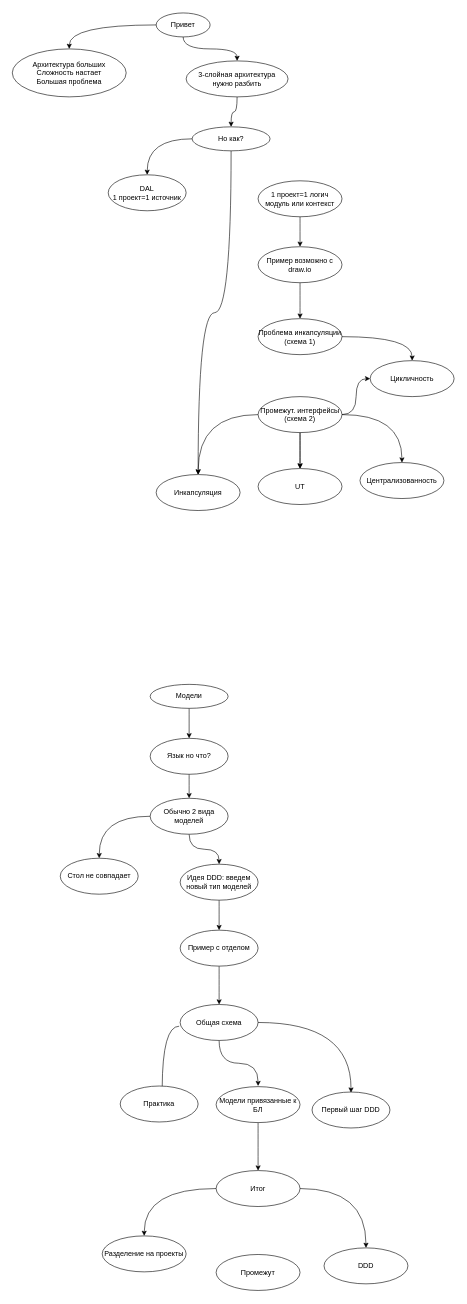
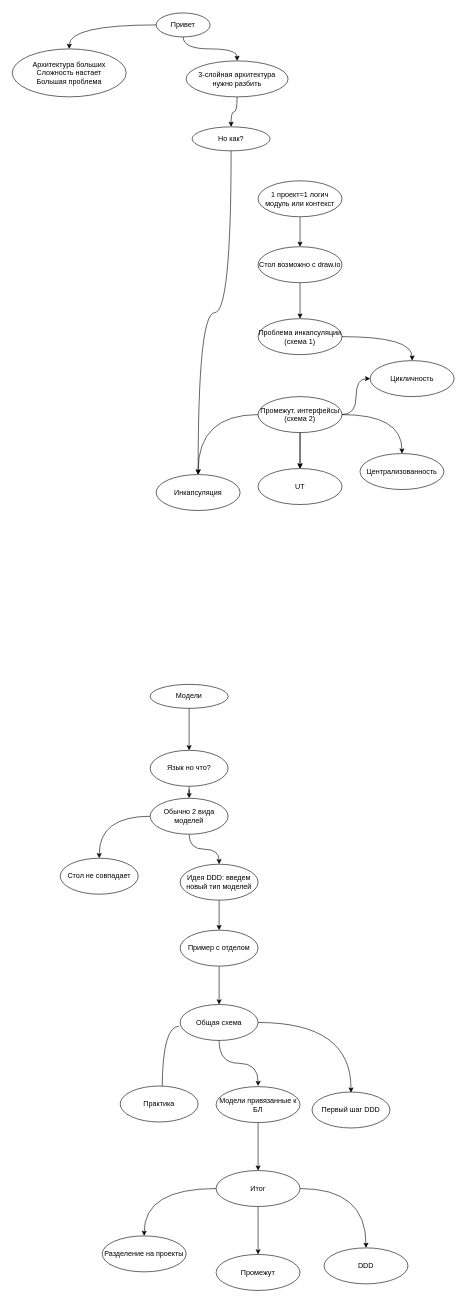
(157, 148) -> none
(147, 192) -> none
(300, 264) -> (300, 264)
(402, 480) -> (402, 471)
(189, 756) -> (189, 768)
none -> (258, 1249)
